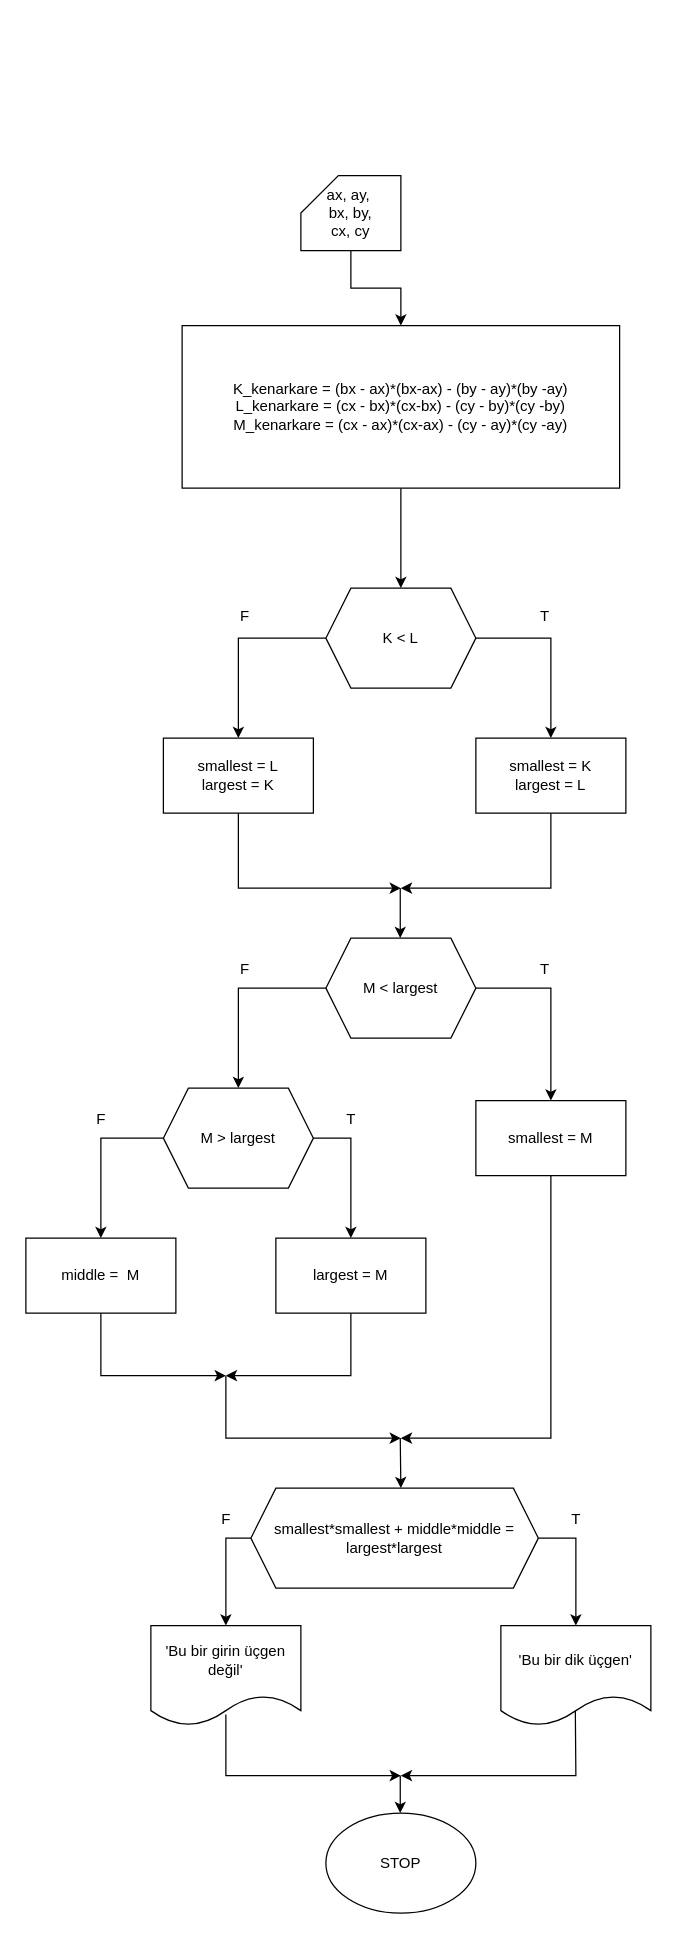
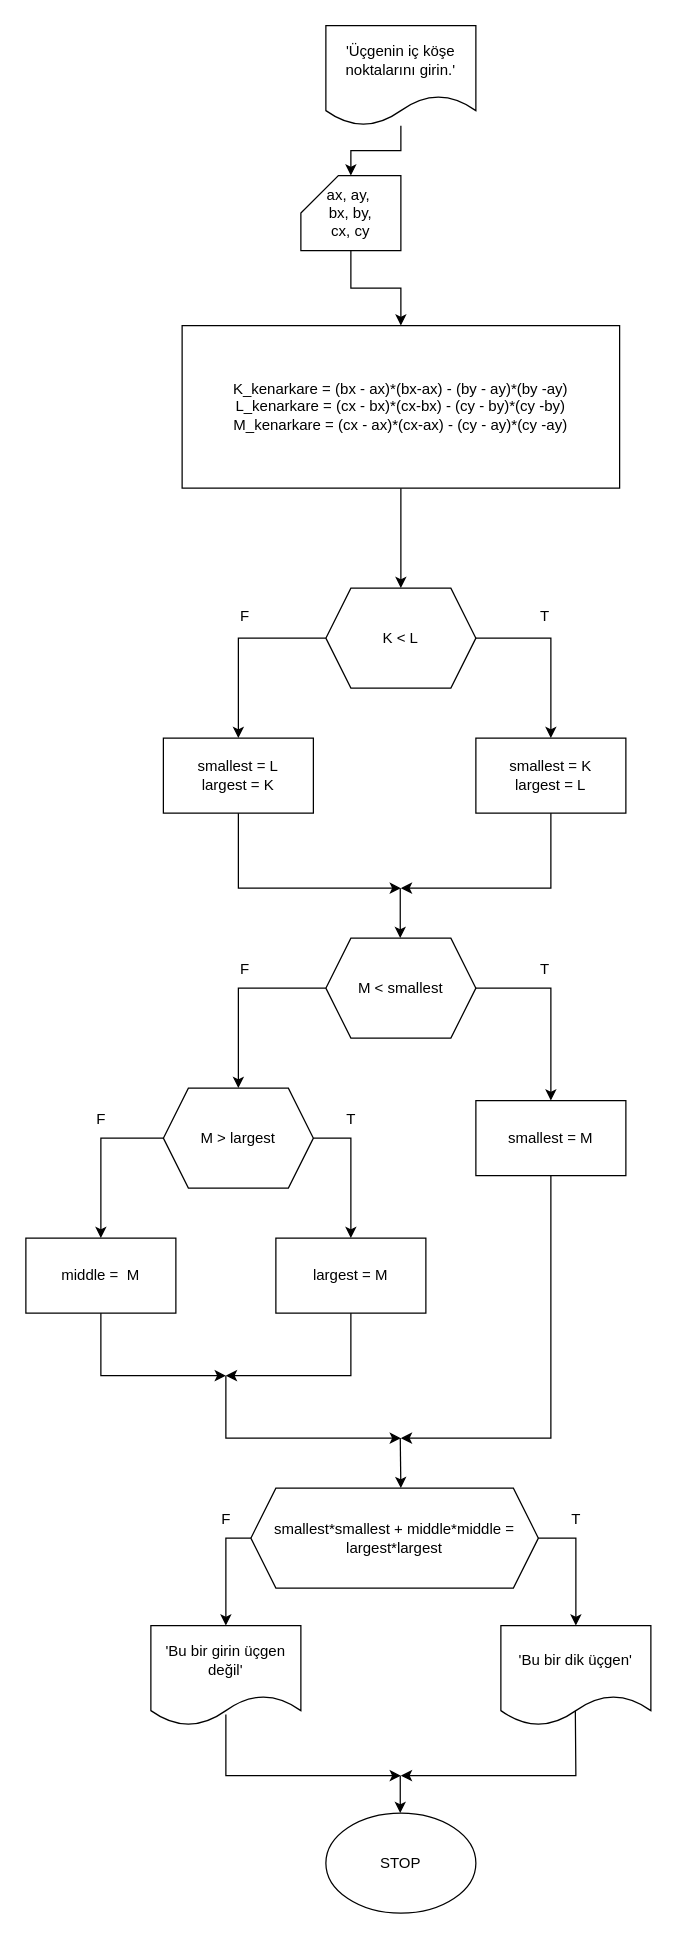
none -> (401, 76)
none -> (380, 151)
(401, 988) -> (401, 988)
